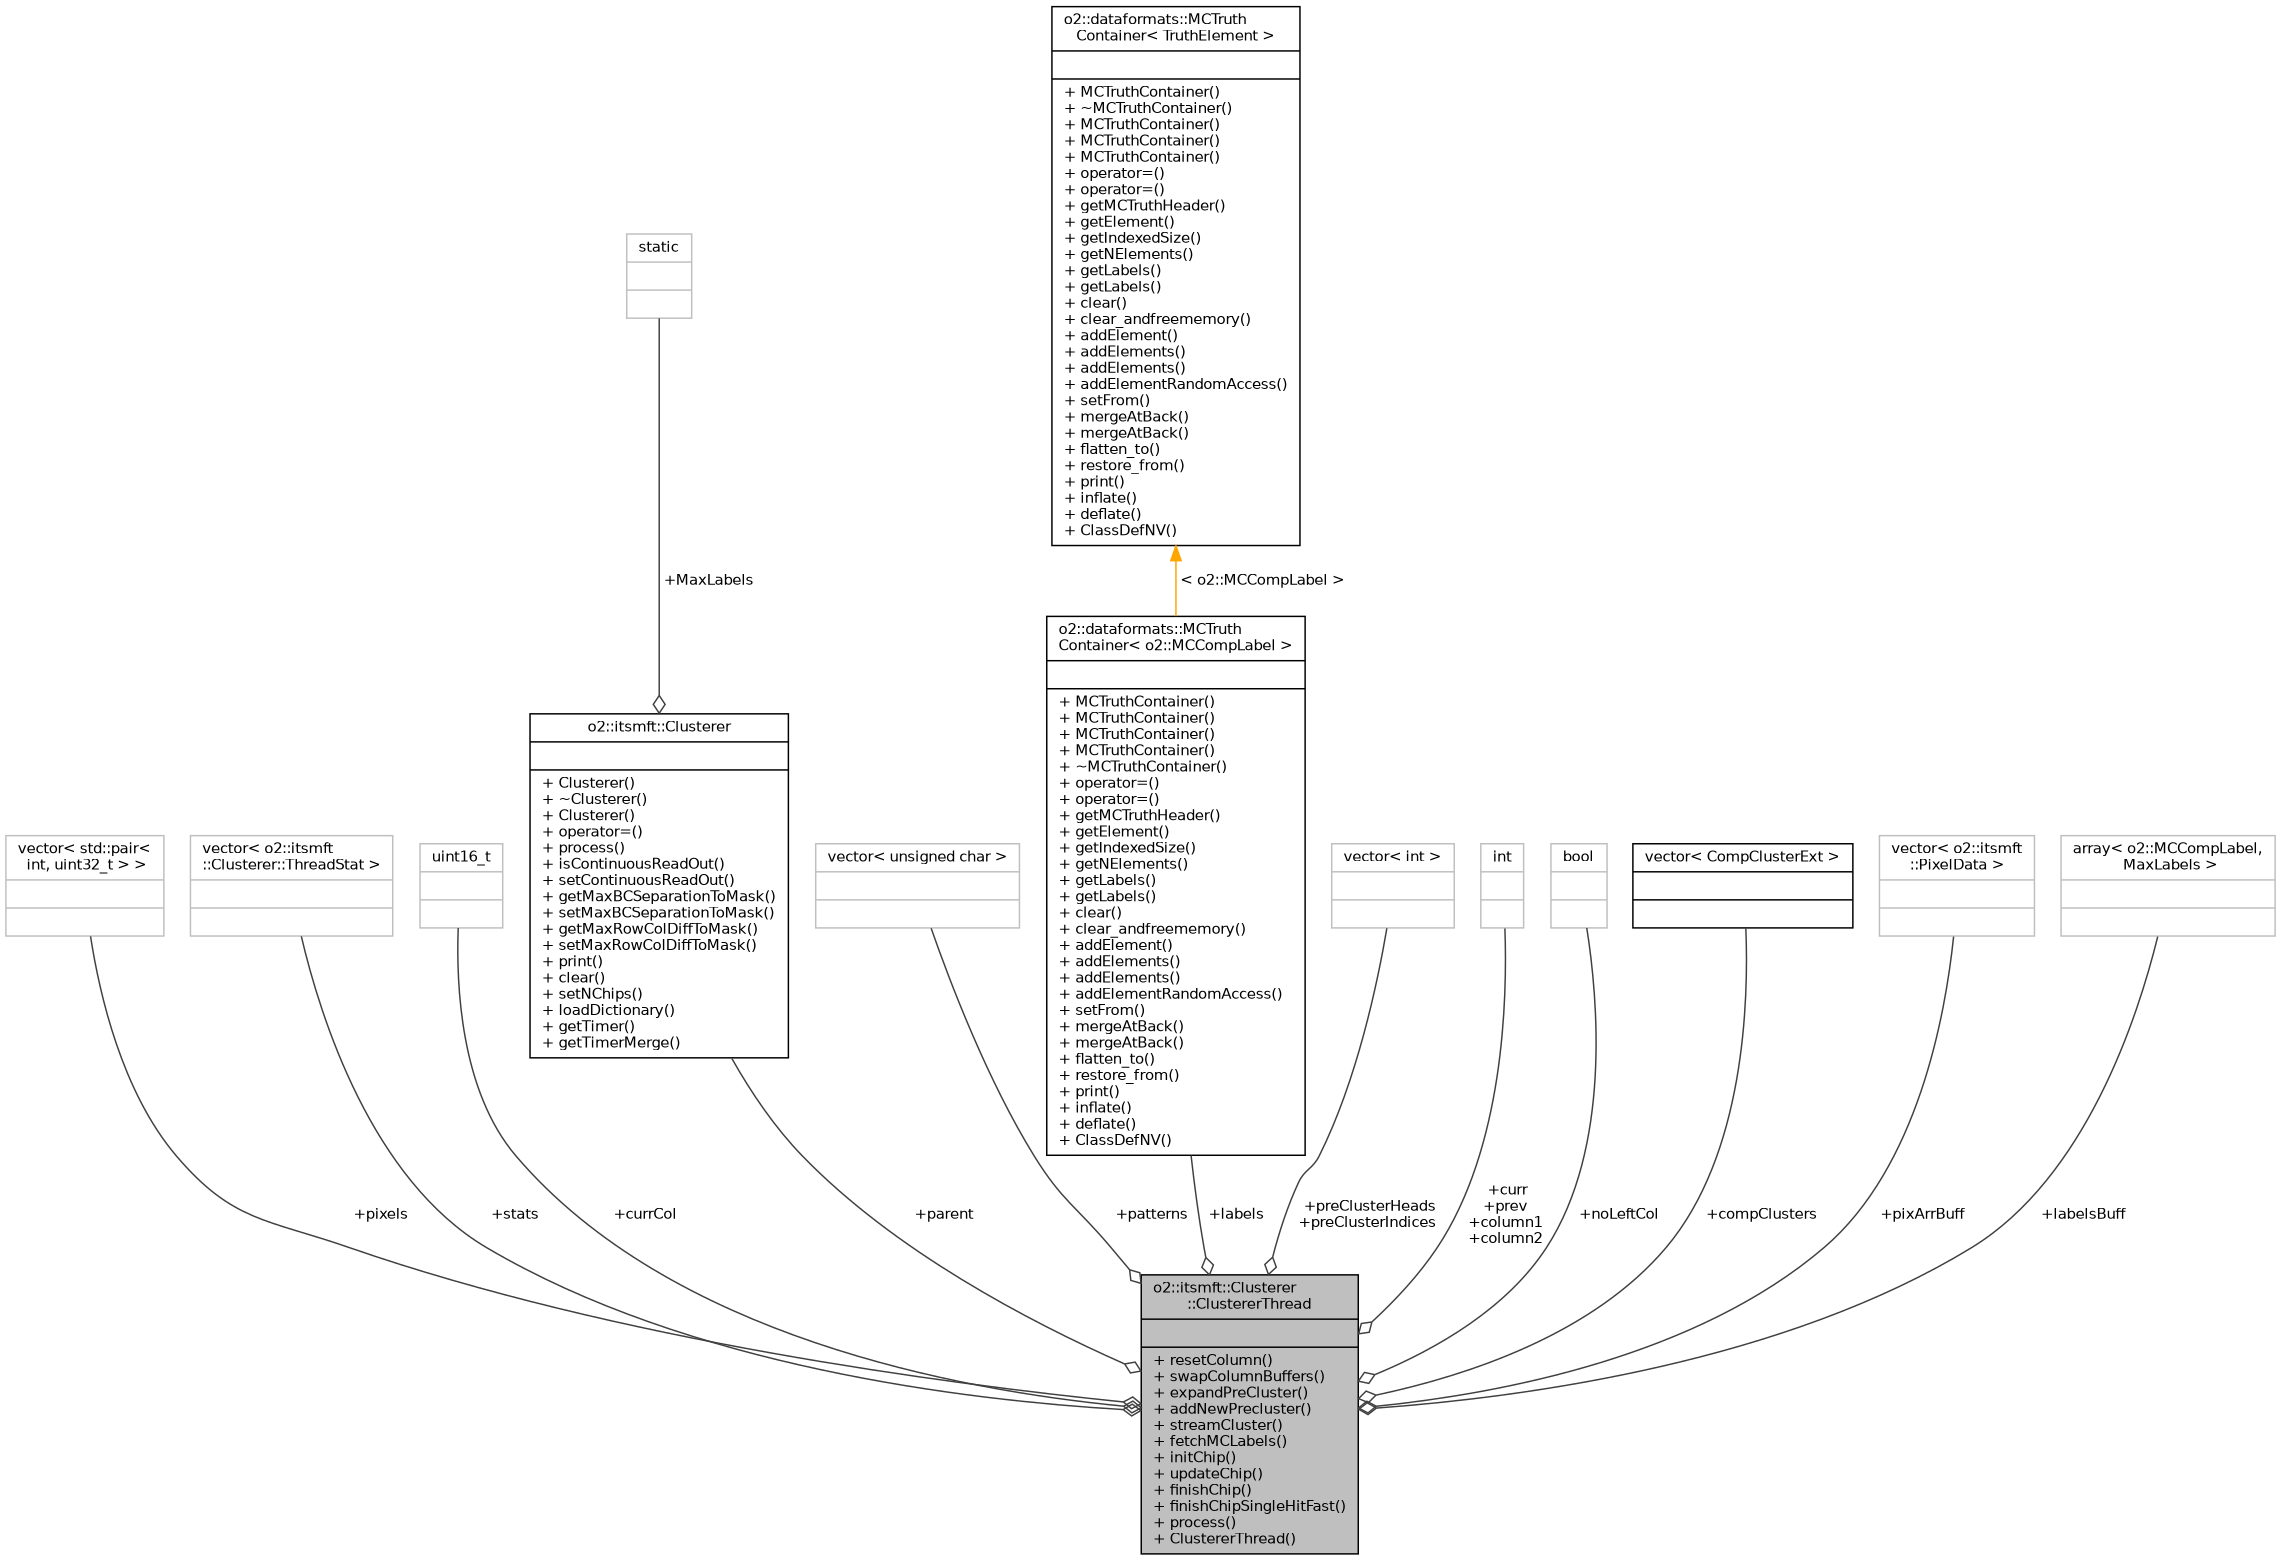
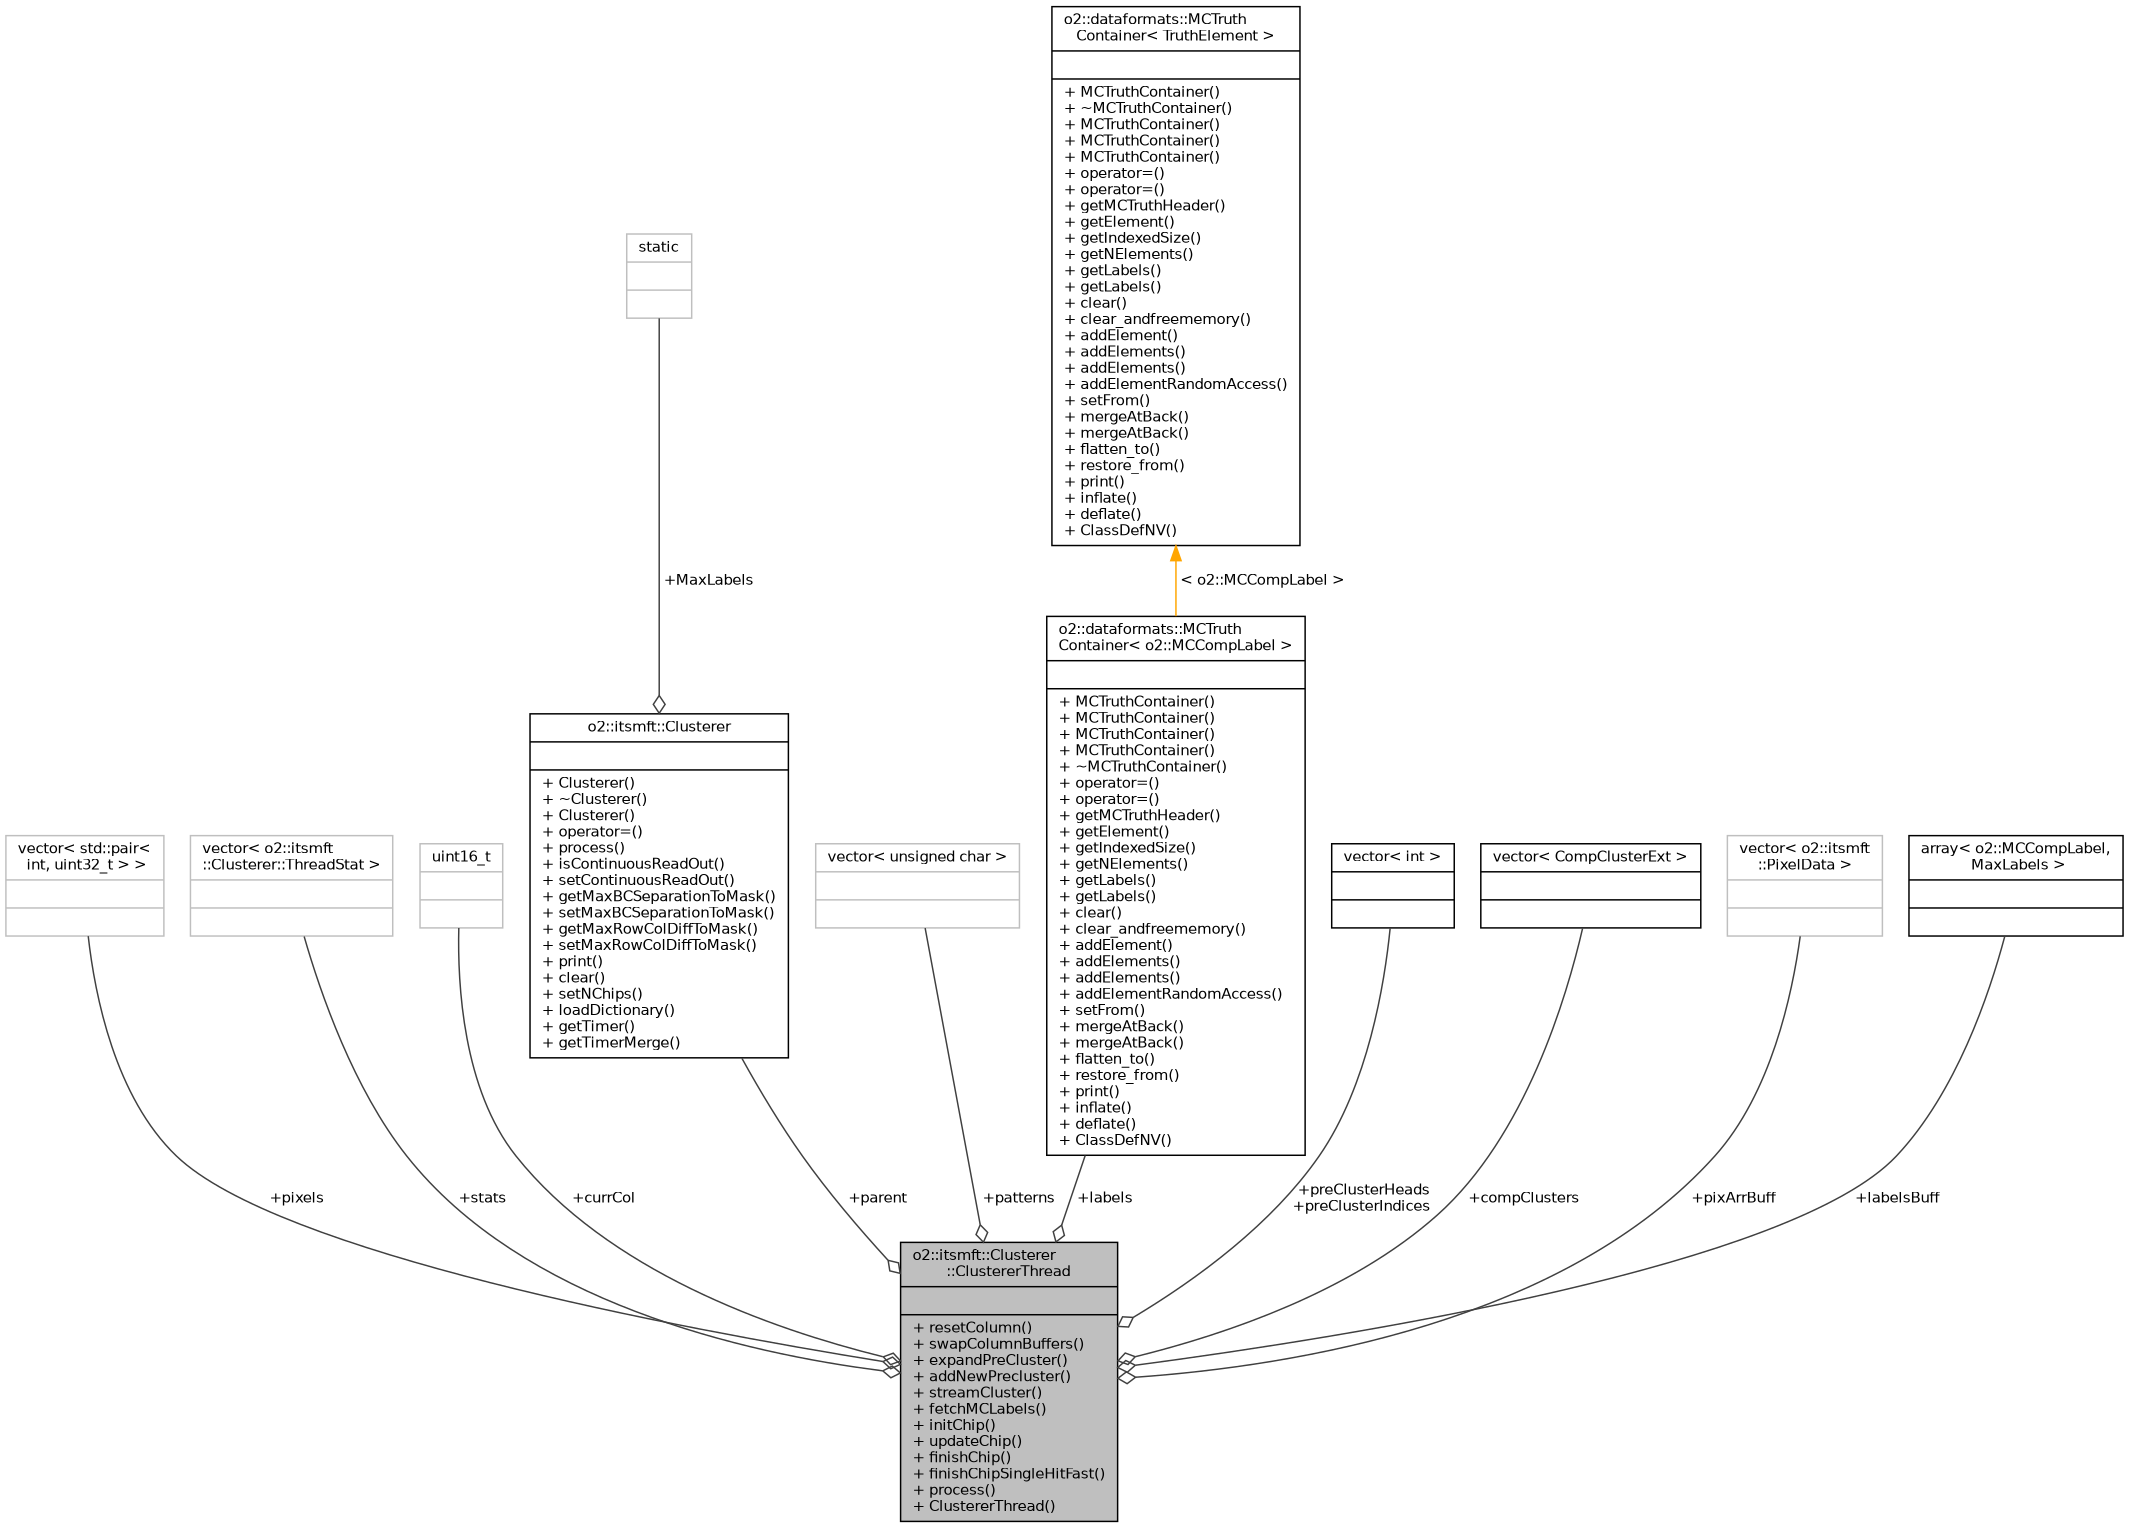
(1393, 886) -> (1393, 886)
(1502, 886) -> none
(1579, 886) -> none
(2168, 886) -> (2016, 886)
